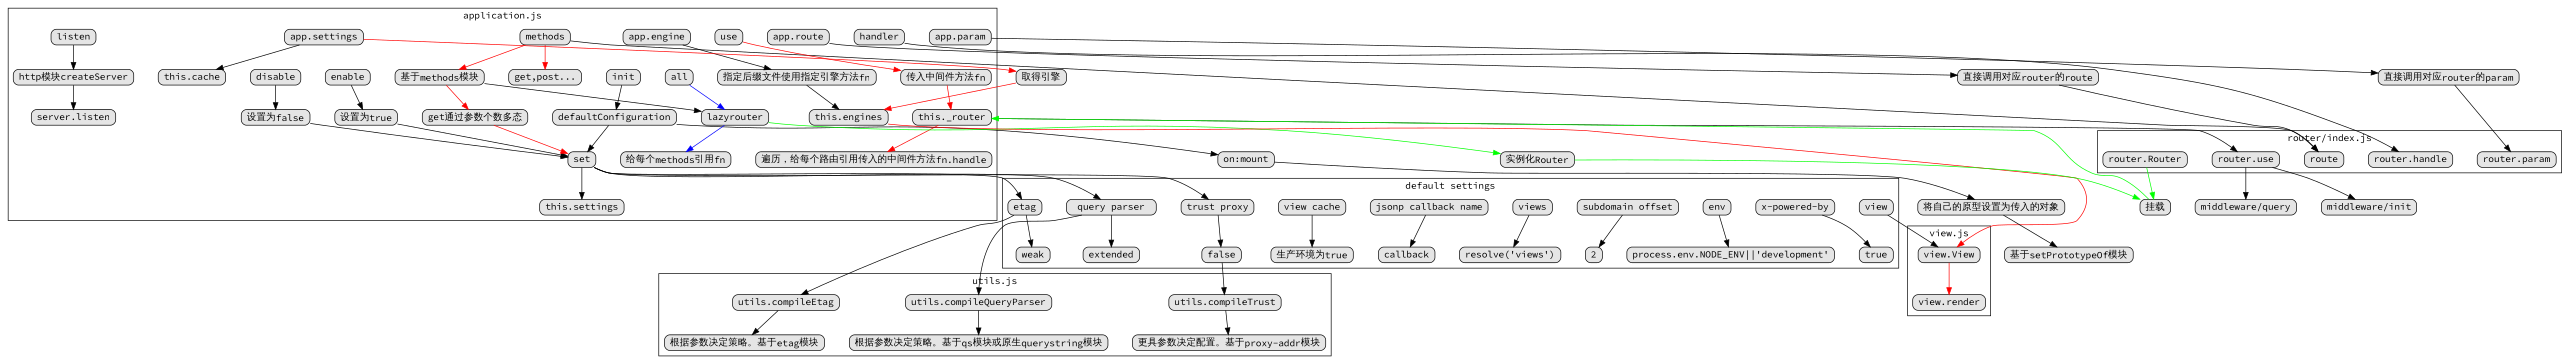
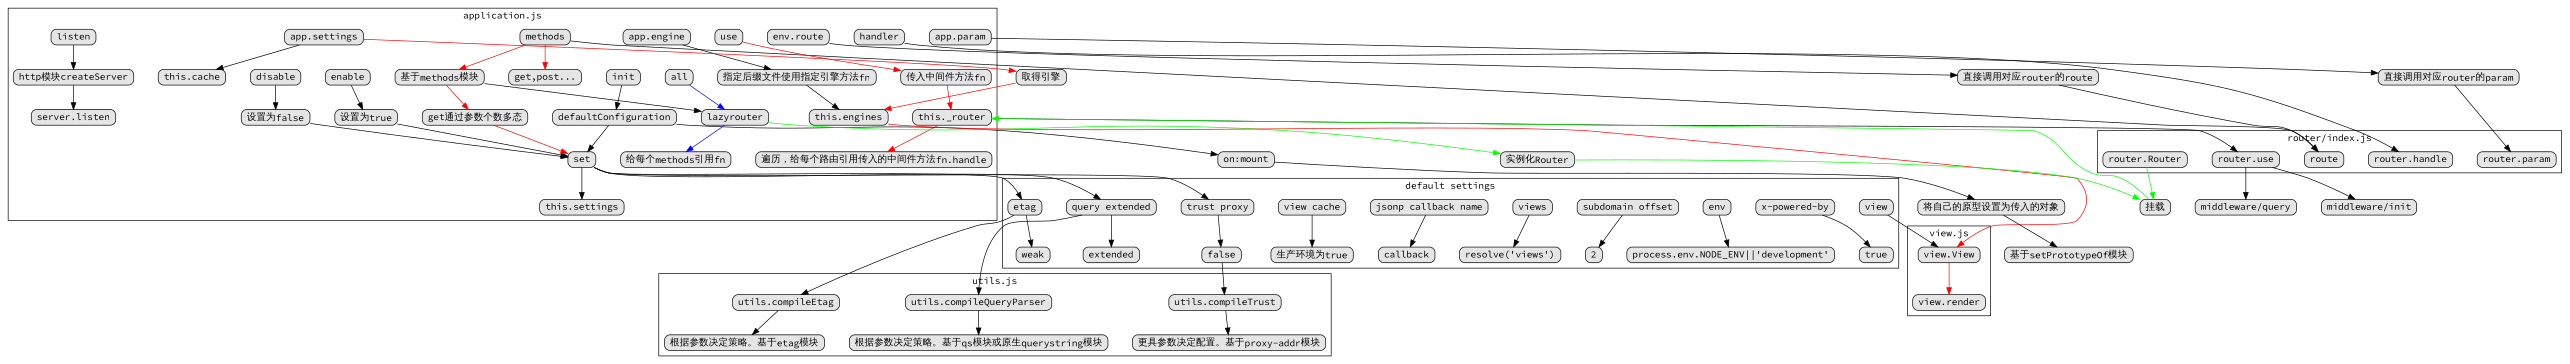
(798, 37) -> (798, 37)
(1111, 207) -> (1111, 207)
